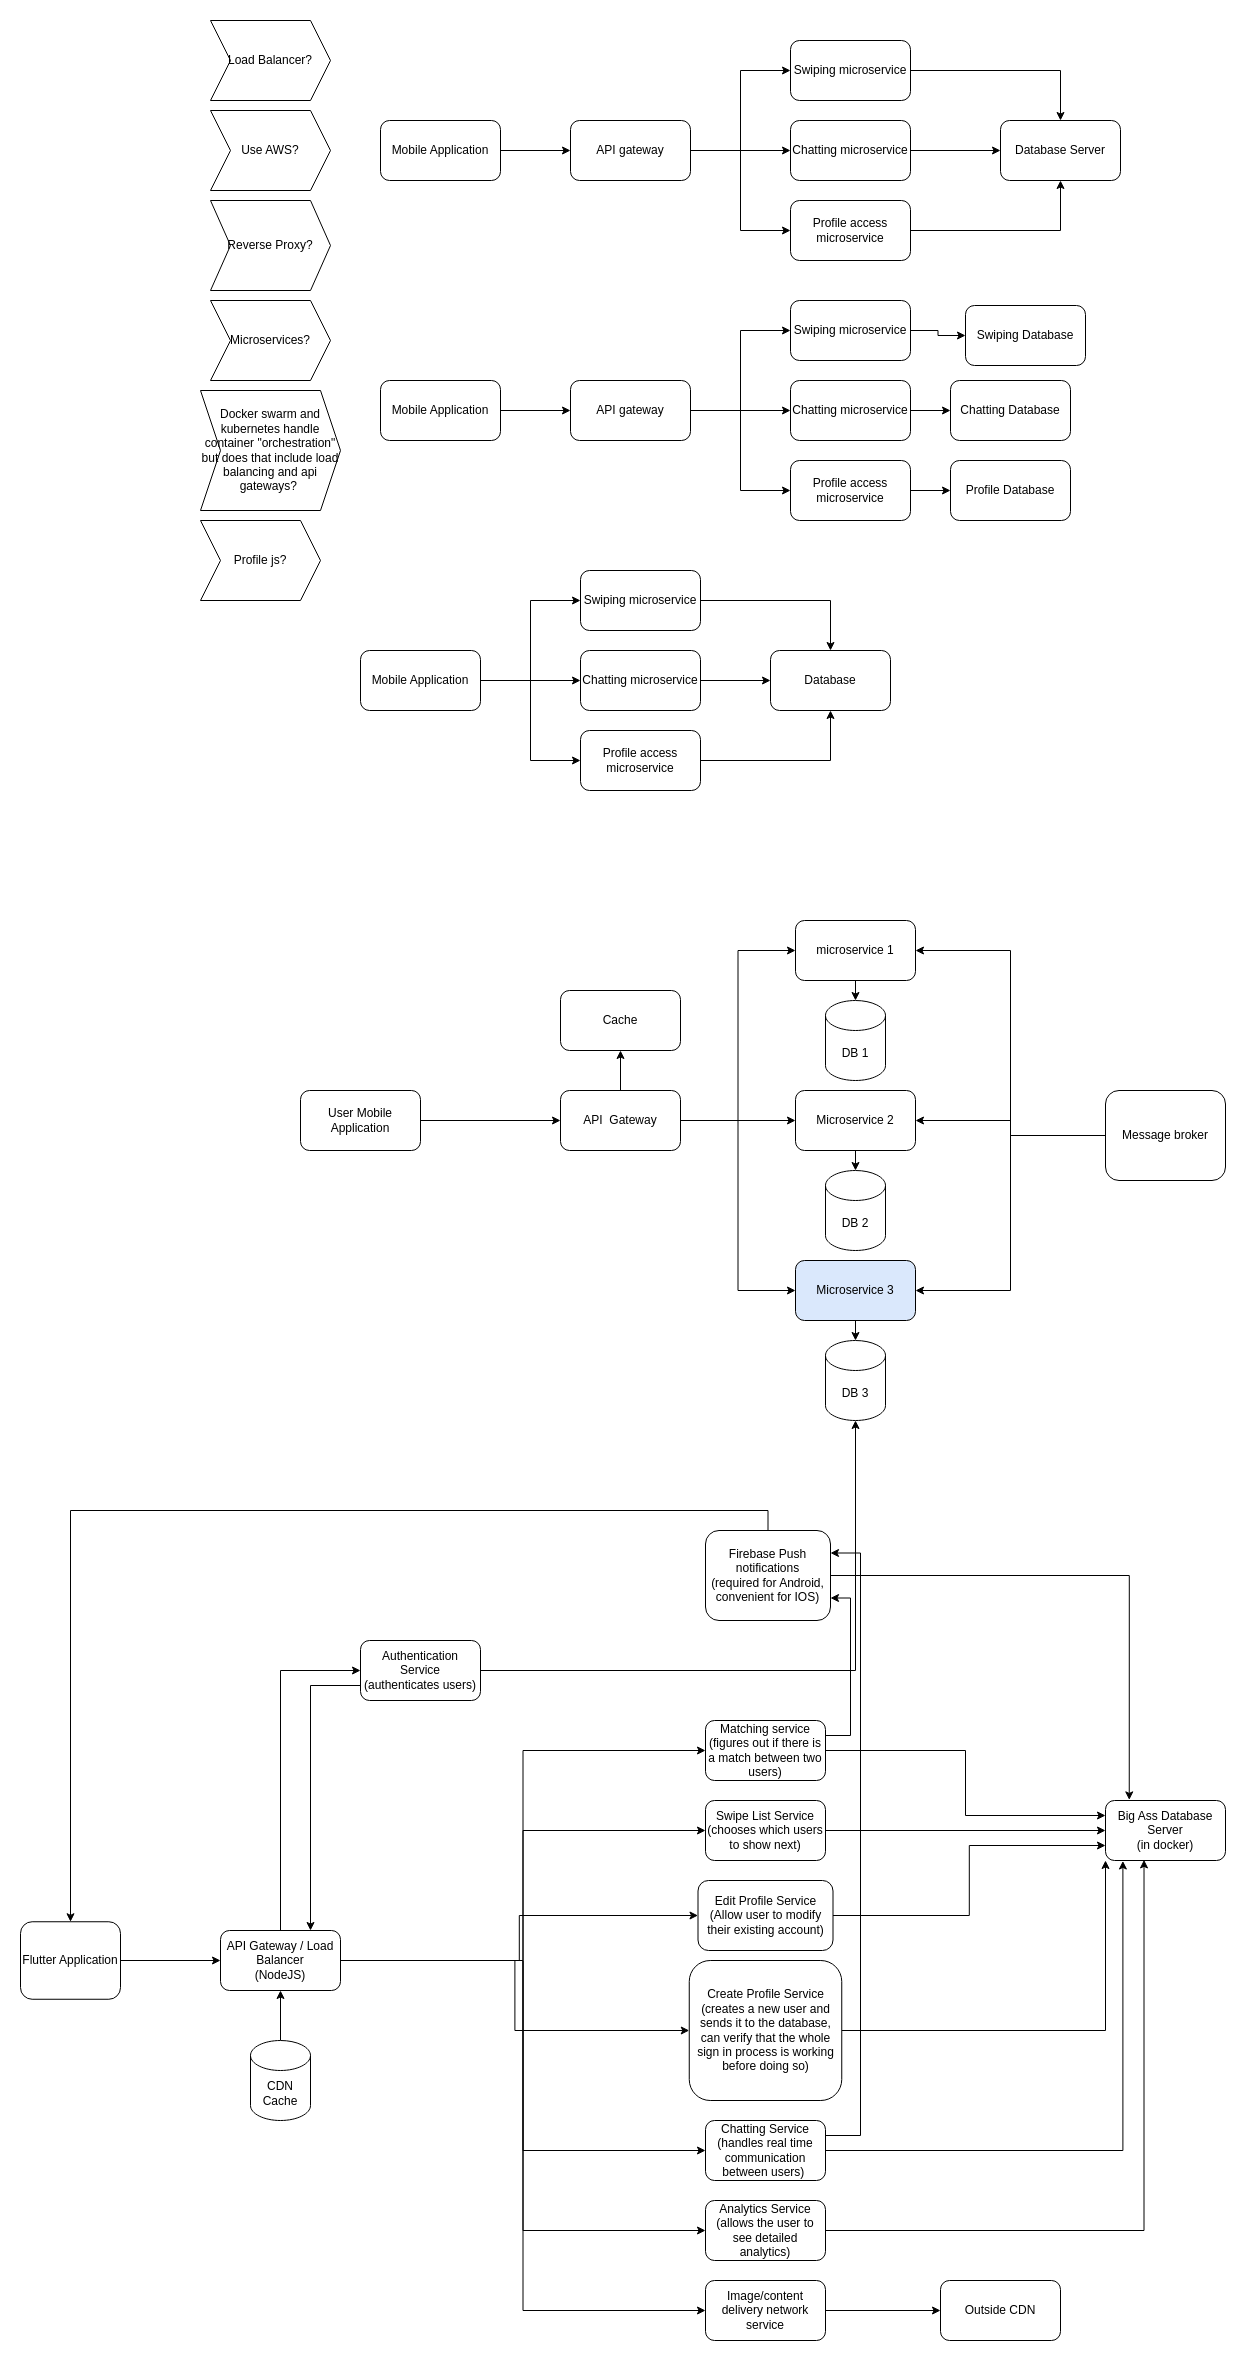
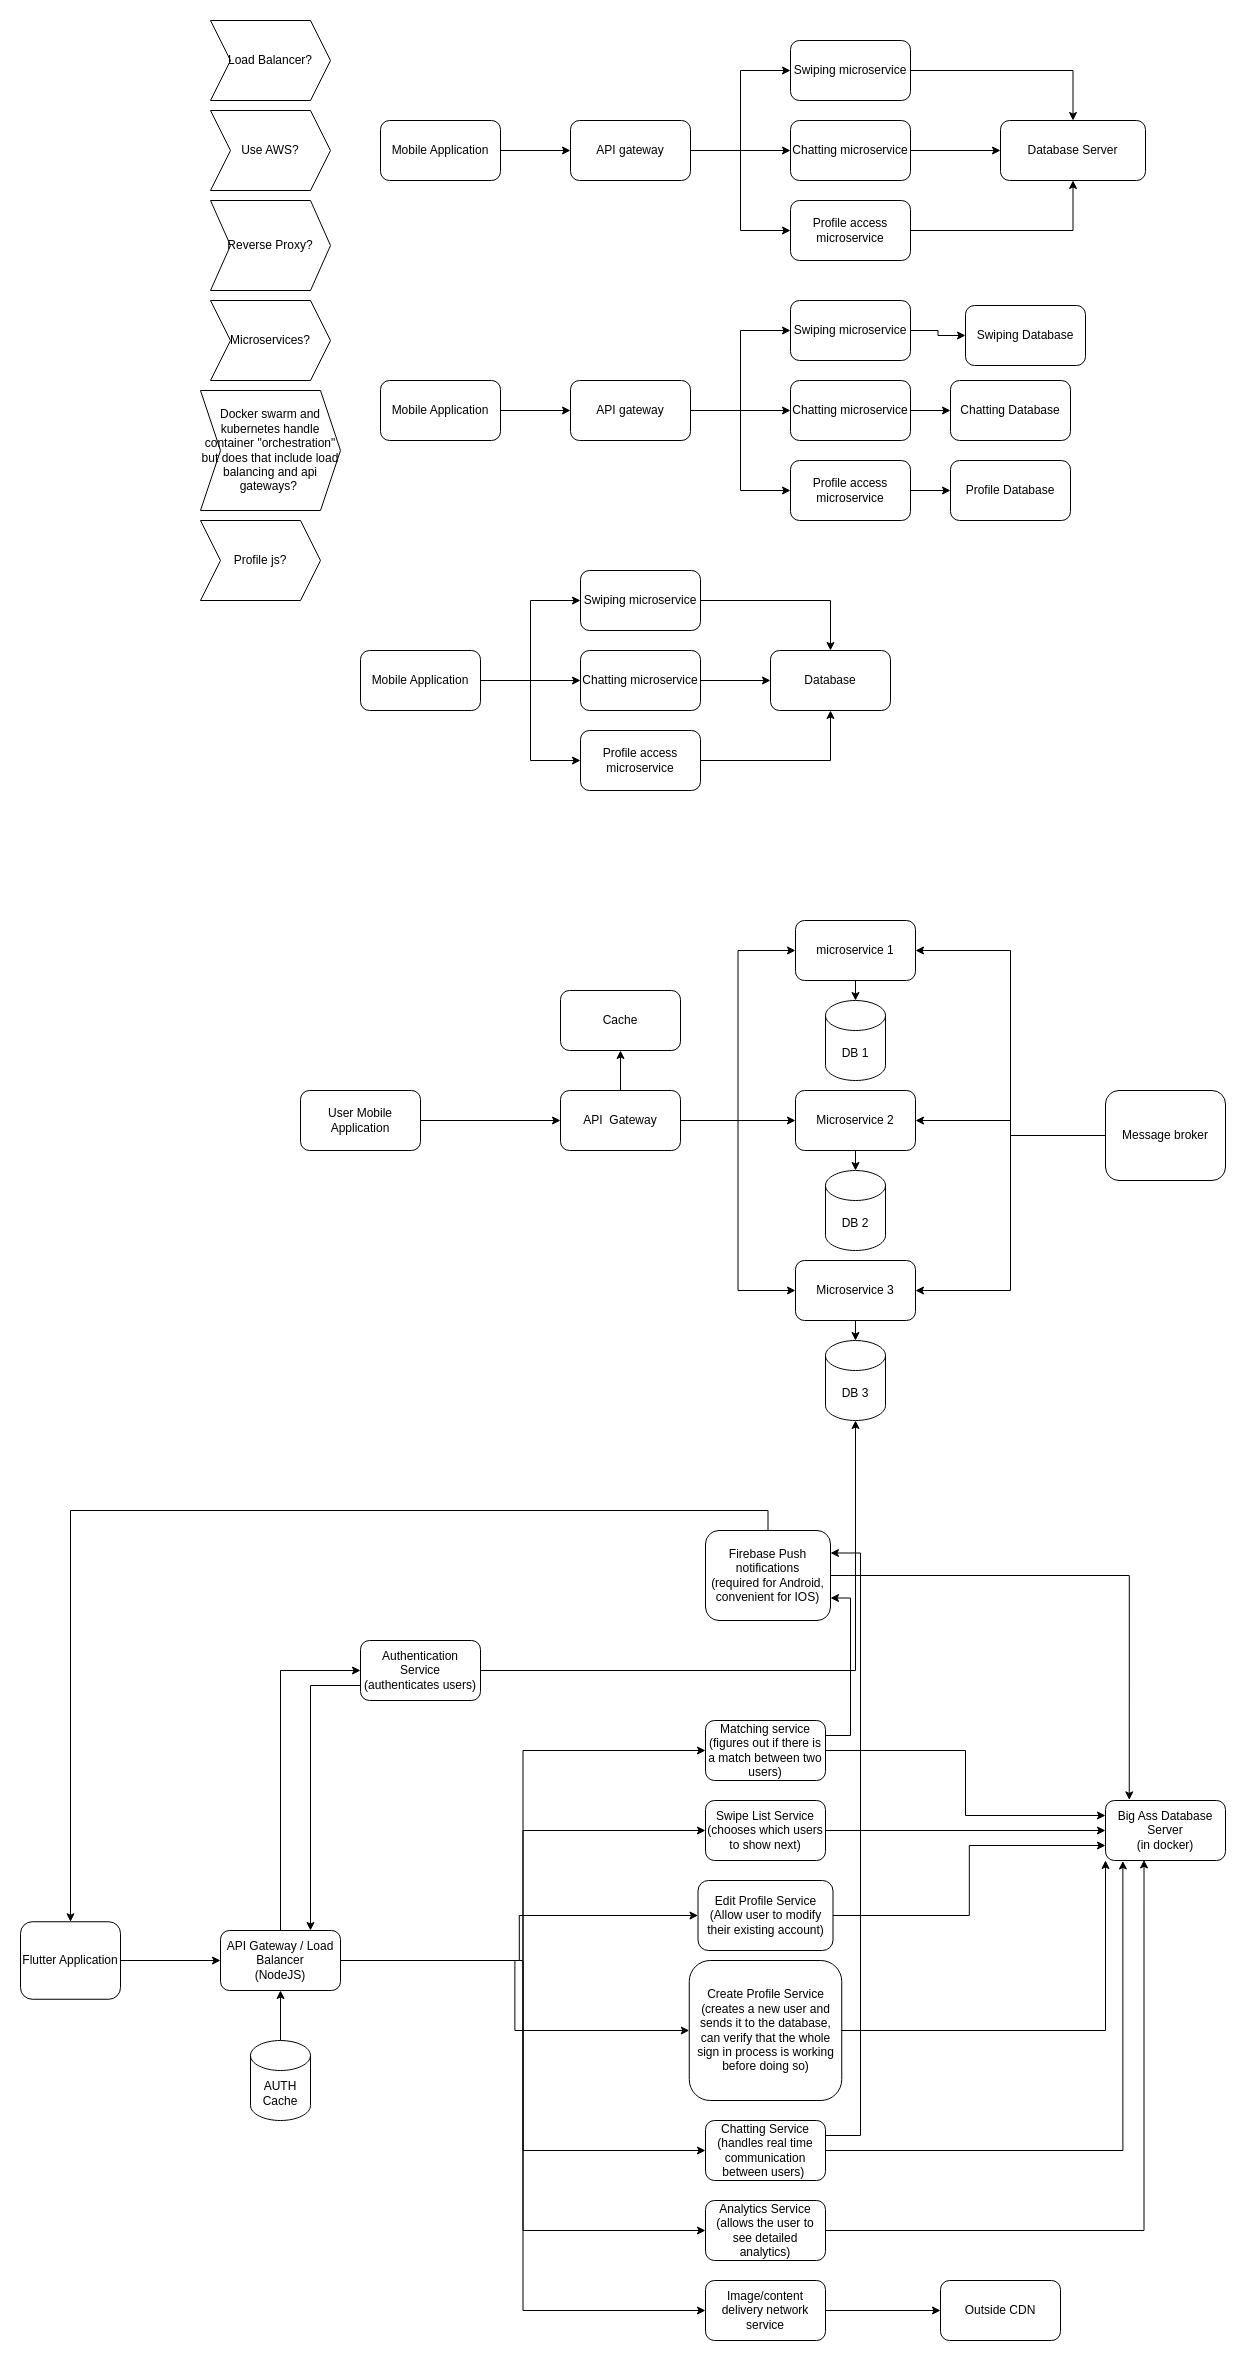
(1061, 151) -> (1073, 151)
(856, 1291) -> (856, 1291)
(281, 2094) -> (281, 2094)
